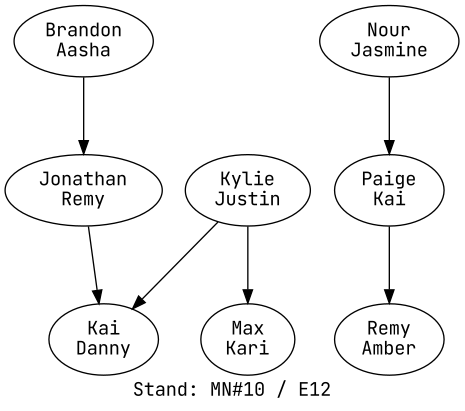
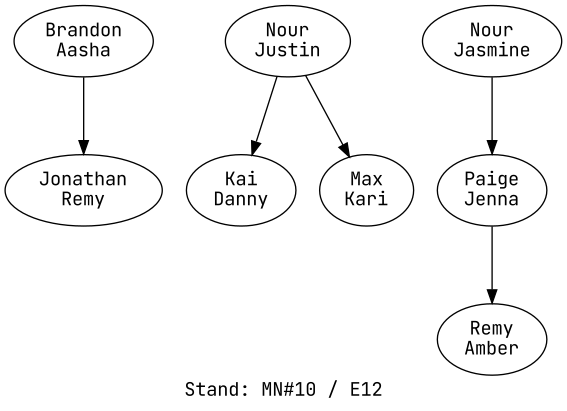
(248, 190) -> (288, 41)
(389, 190) -> (492, 190)
(93, 258) -> none
